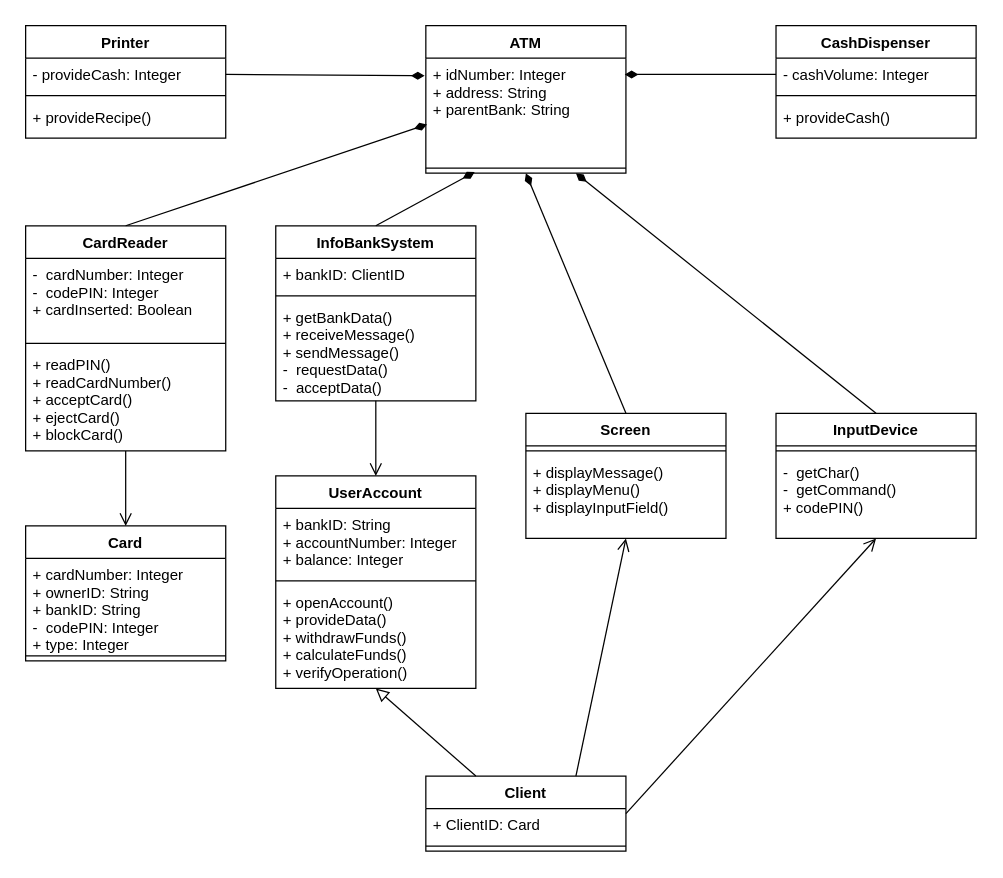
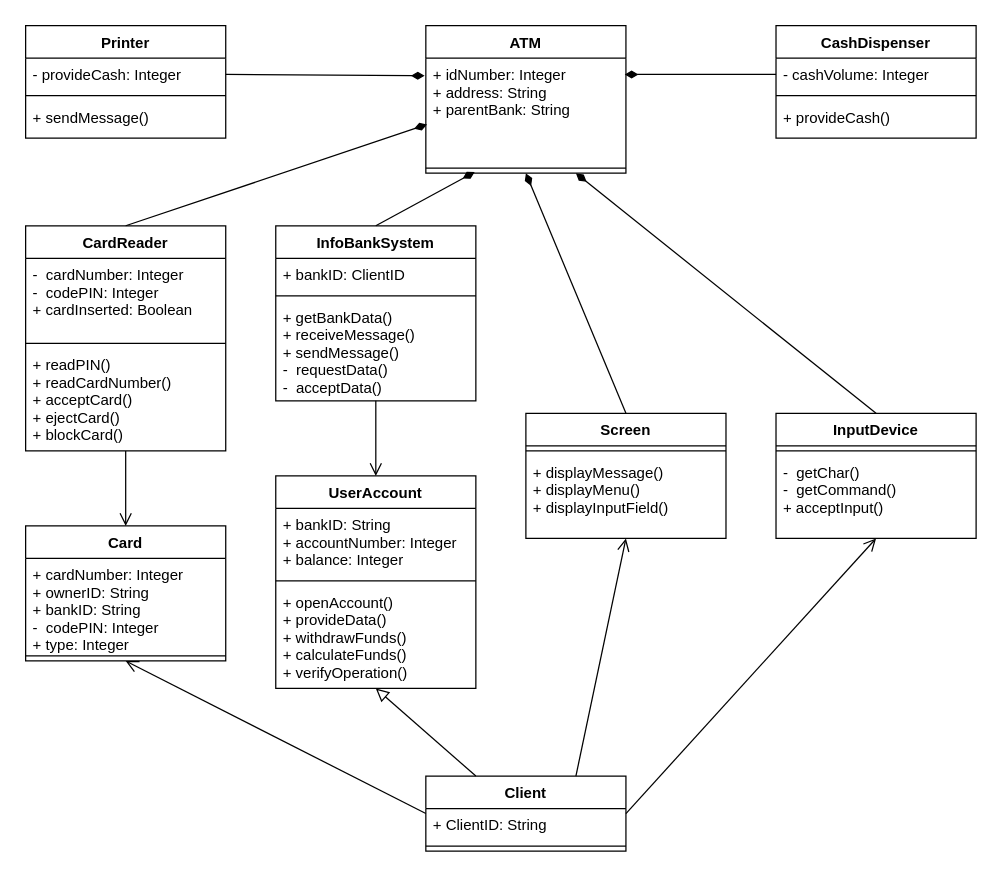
(98, 118) -> (94, 118)
(831, 473) -> (831, 473)
none -> (276, 737)
(490, 825) -> (496, 825)
